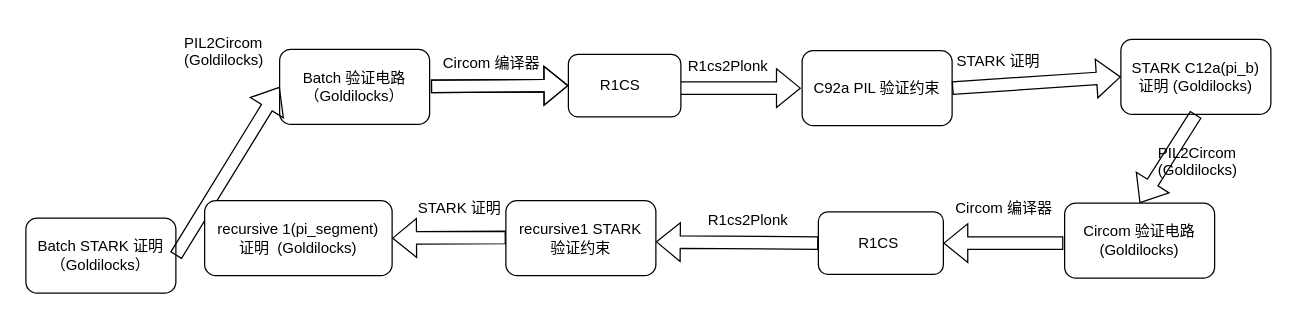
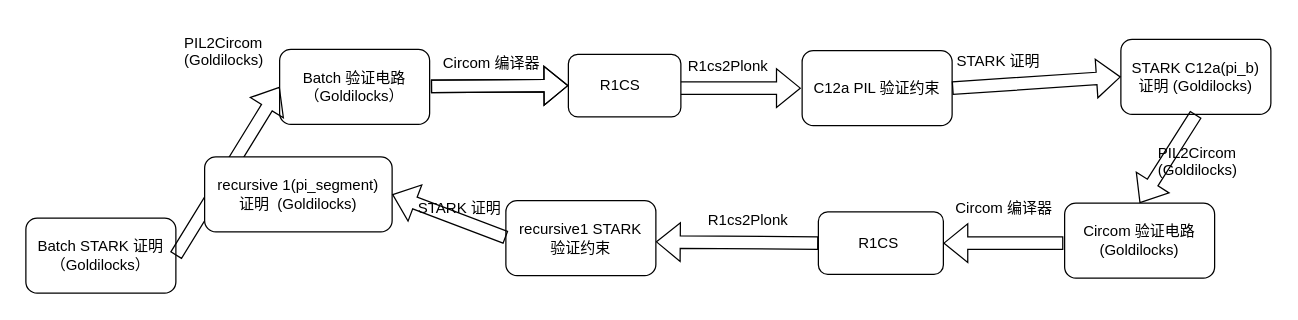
(877, 88) -> (877, 88)
(298, 238) -> (298, 194)
